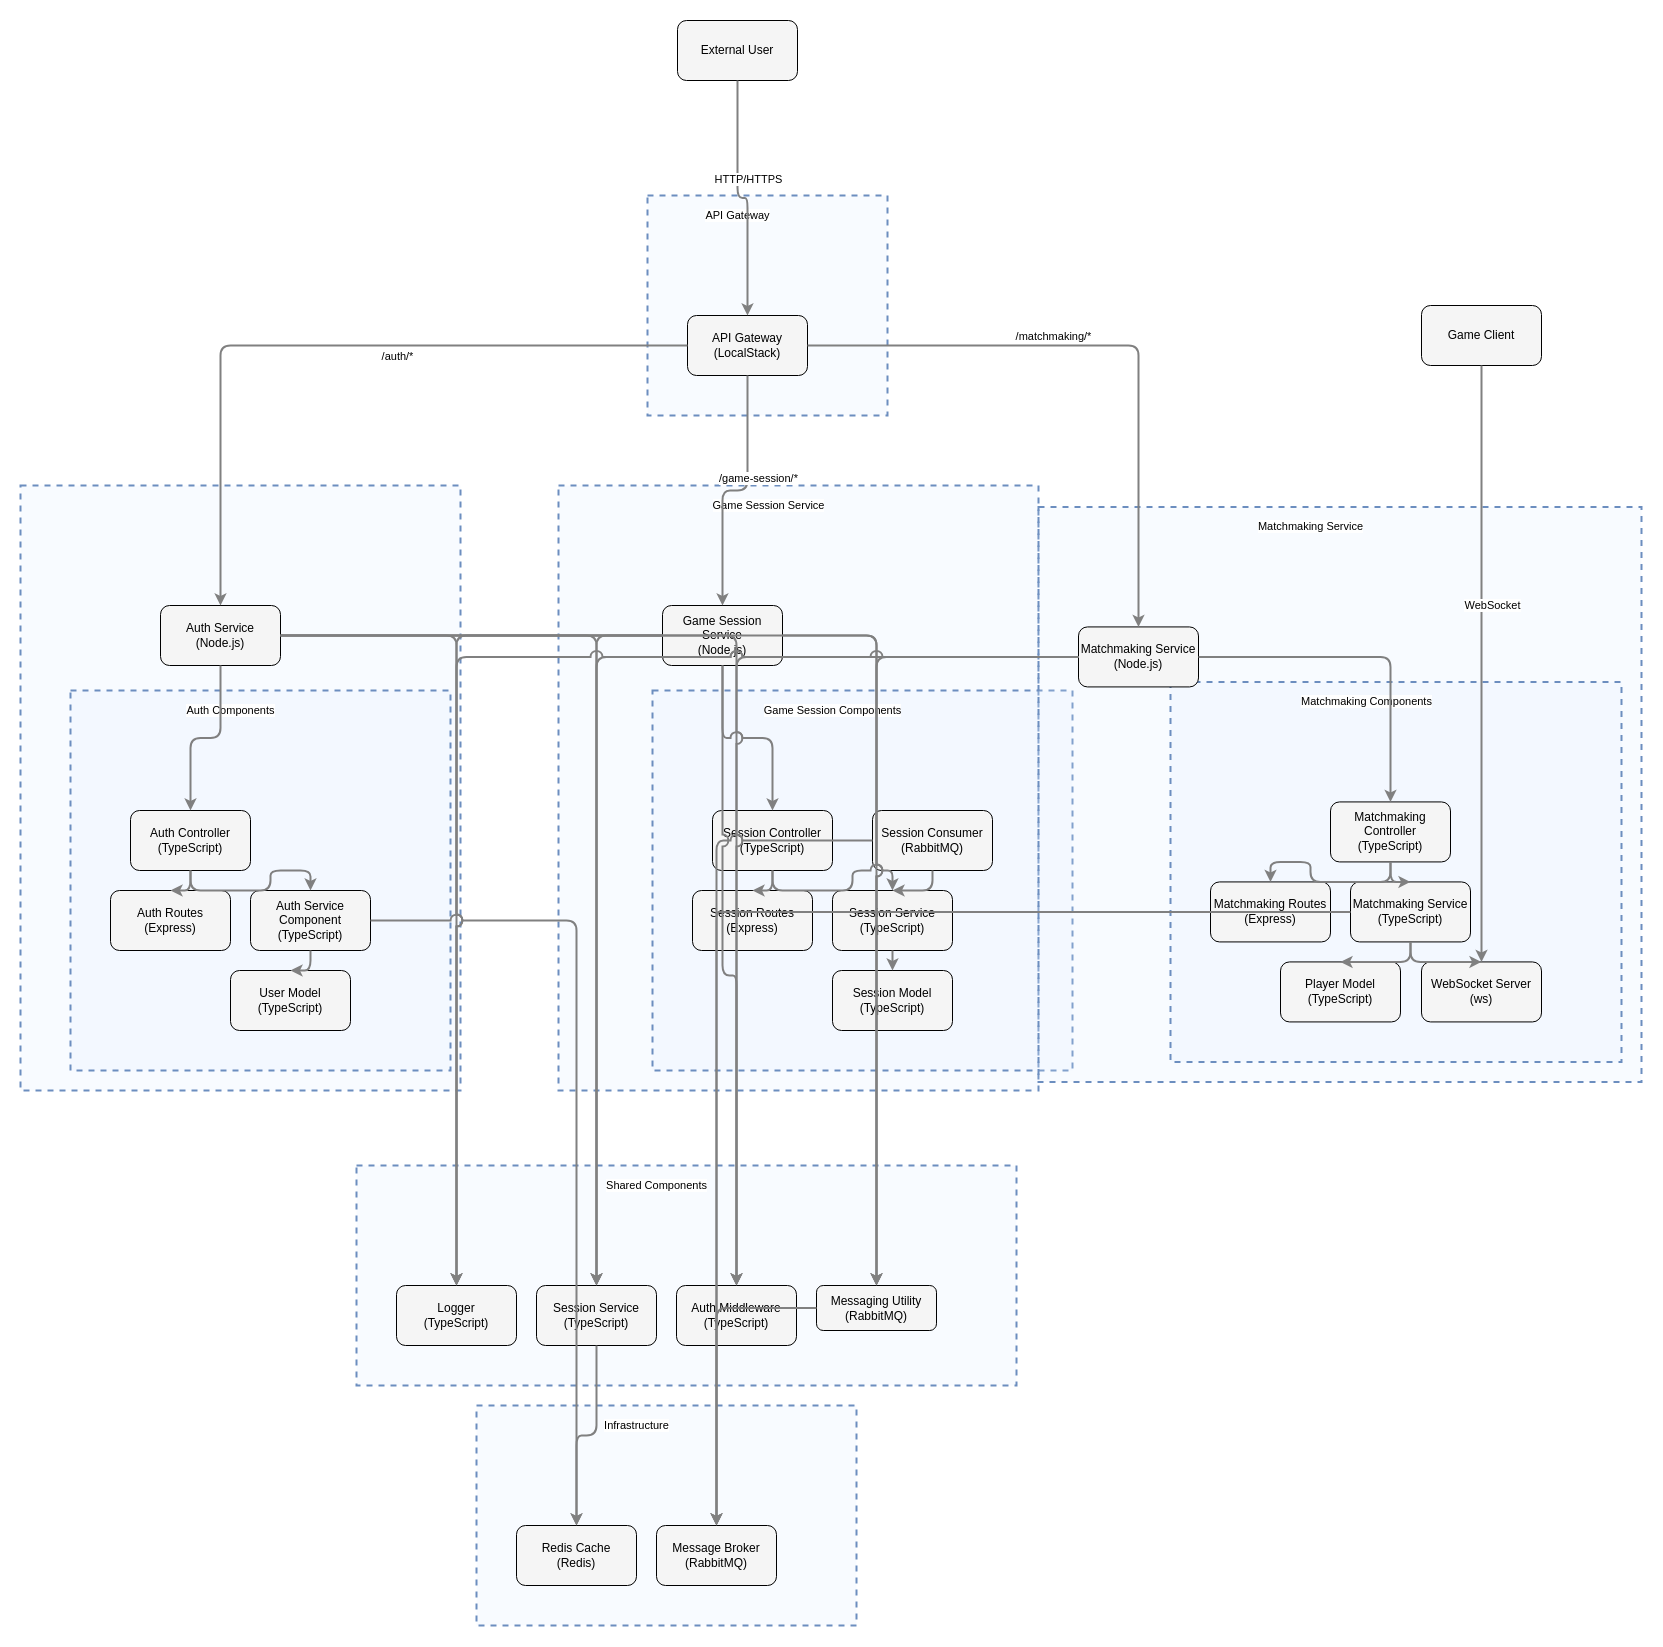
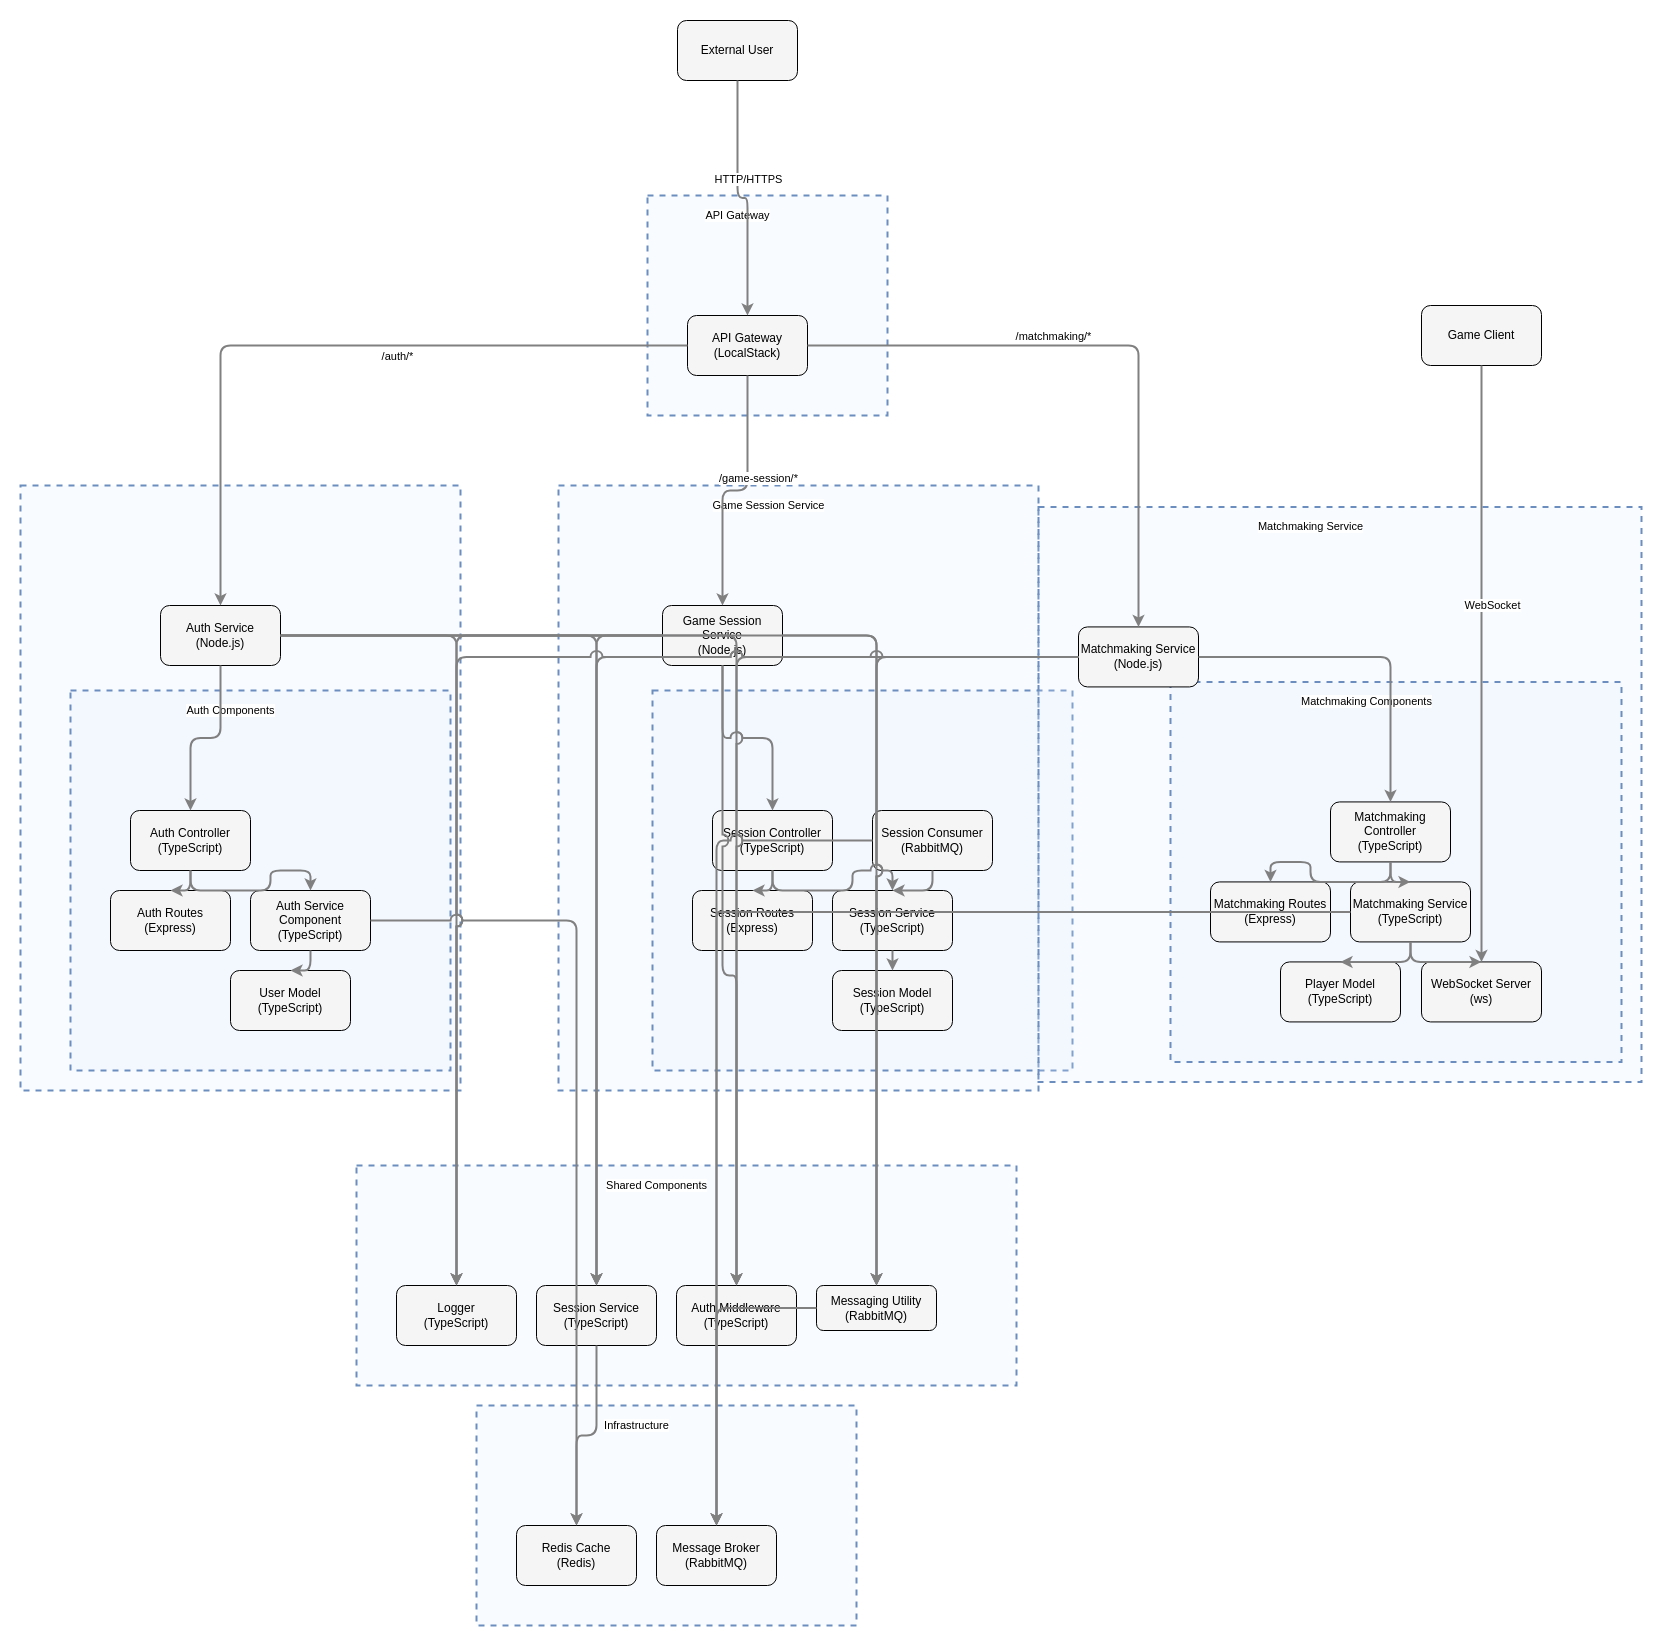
(833, 711) -> none
